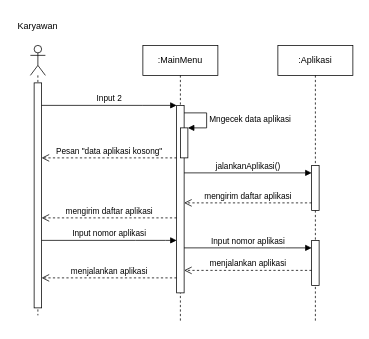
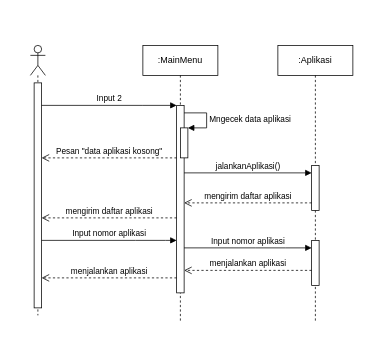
(38, 27) -> none
